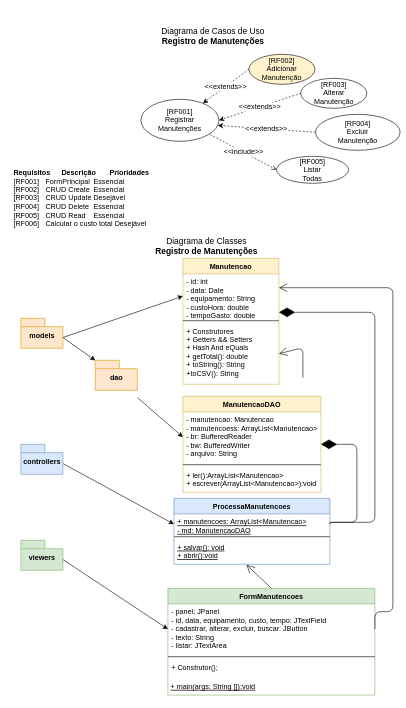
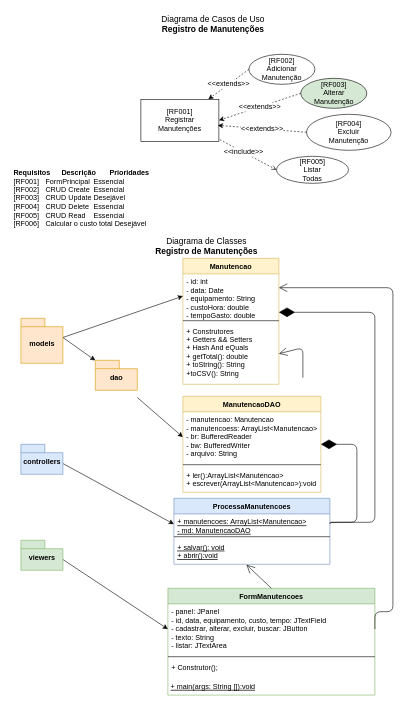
(213, 36) -> (213, 24)
(282, 69) -> (282, 69)
(334, 93) -> (334, 93)
(180, 120) -> (180, 120)
(358, 132) -> (349, 132)
(42, 333) -> (42, 341)
